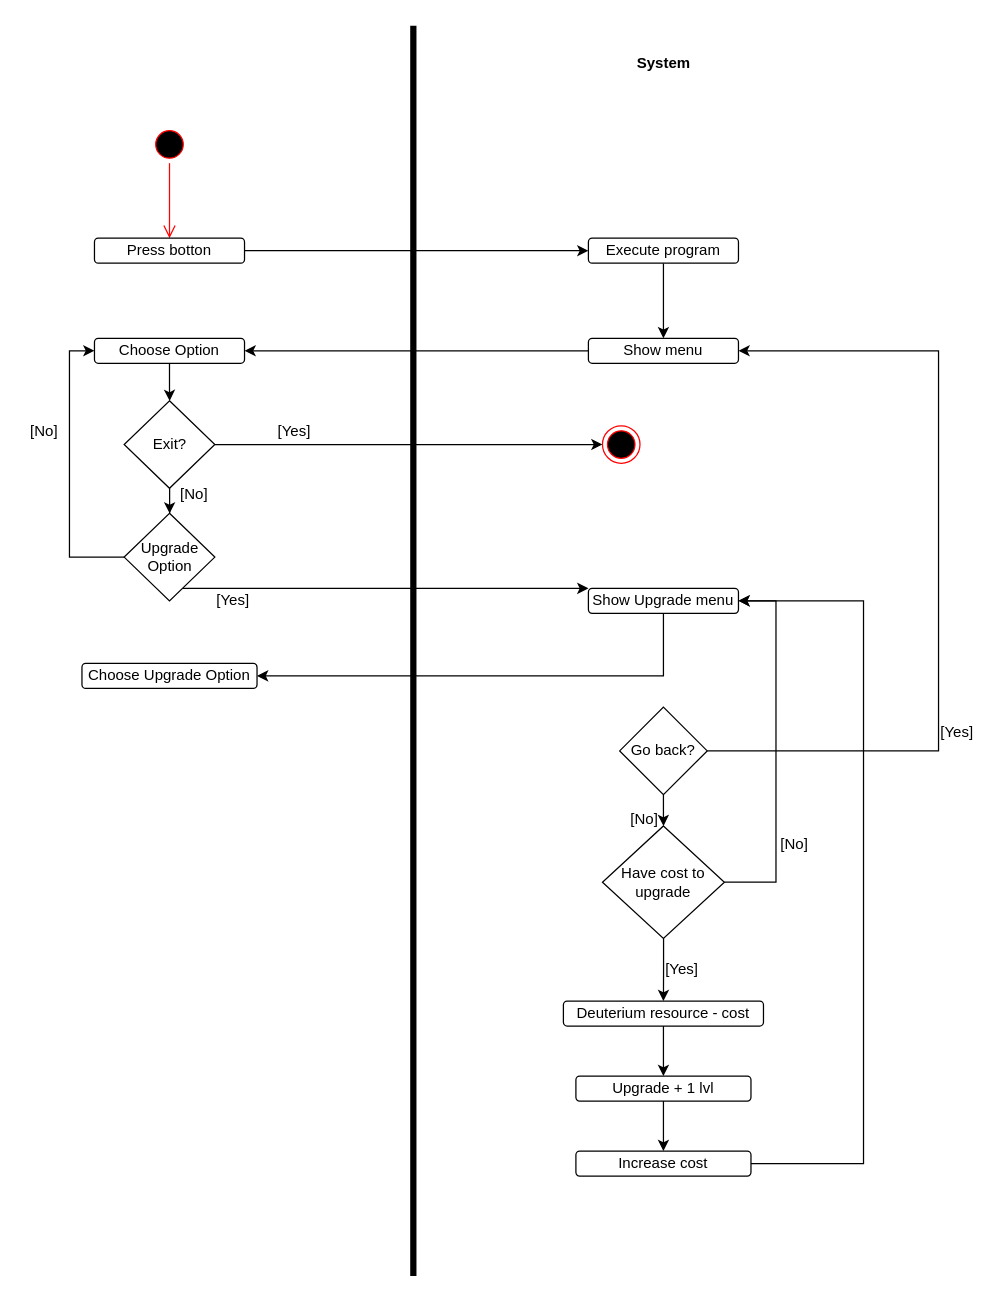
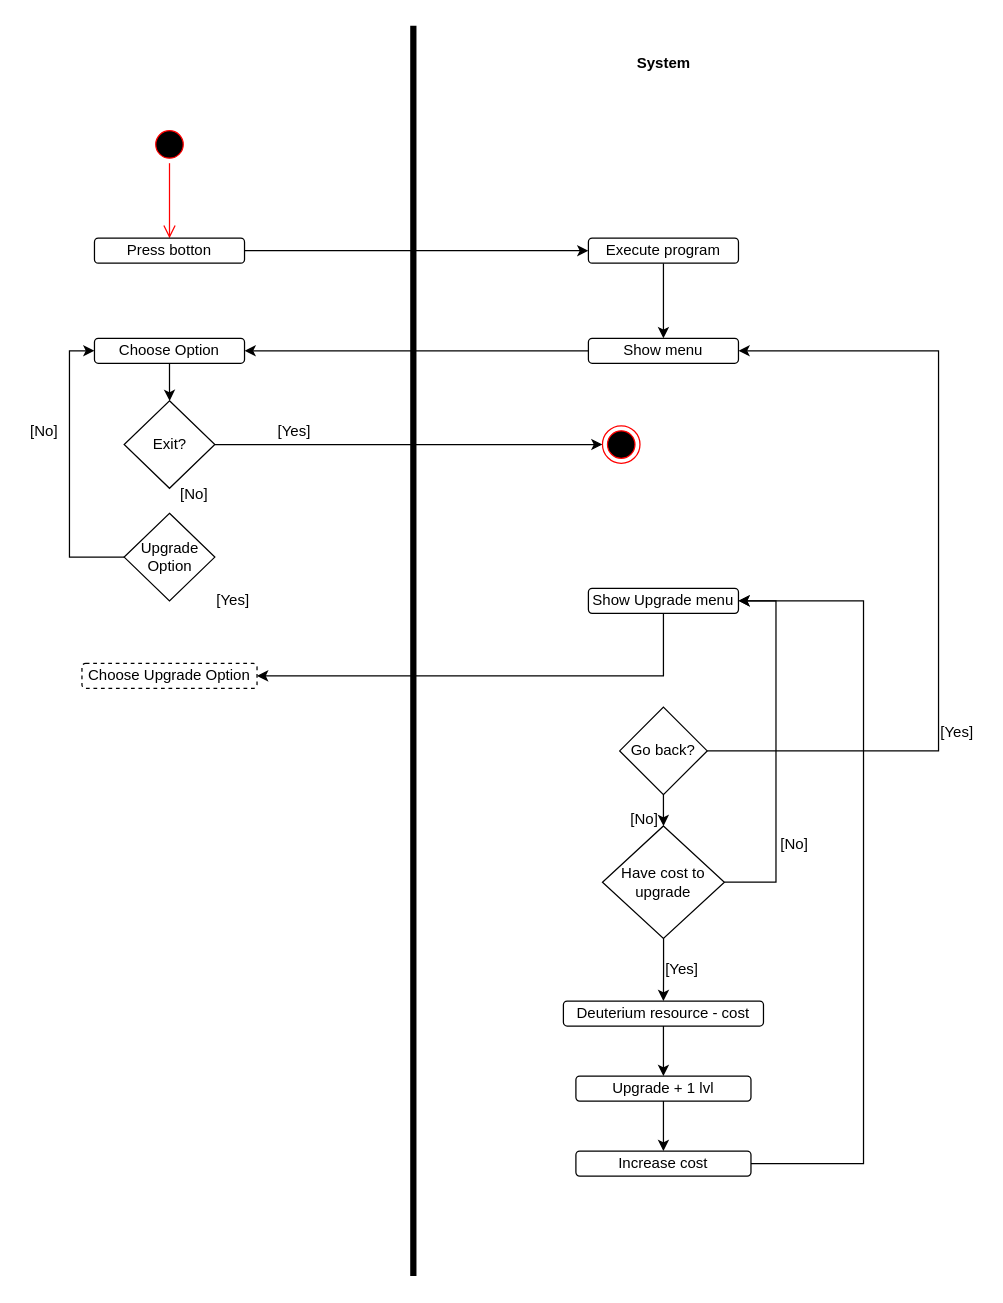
(170, 505) -> none
(381, 588) -> none
(169, 676) -> (169, 676)
